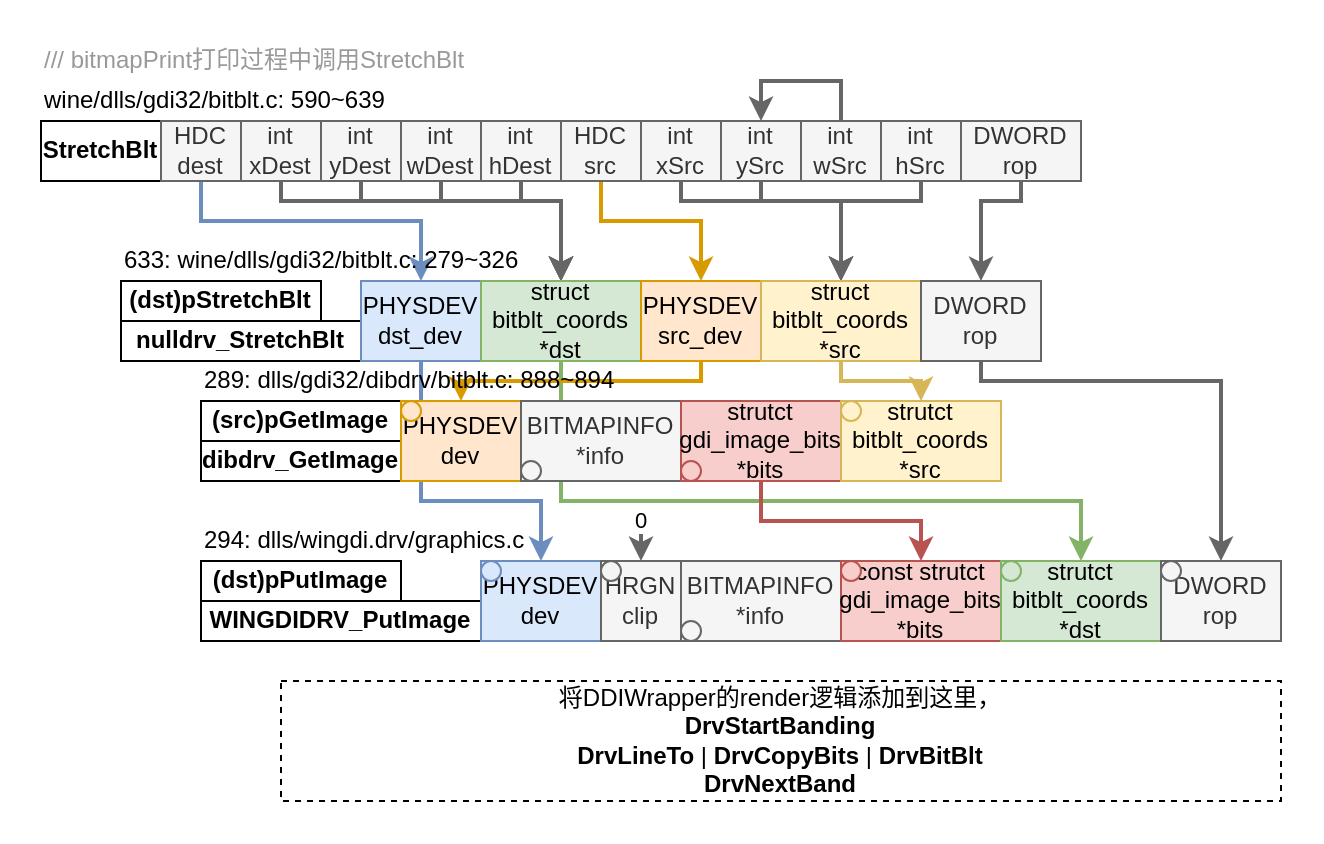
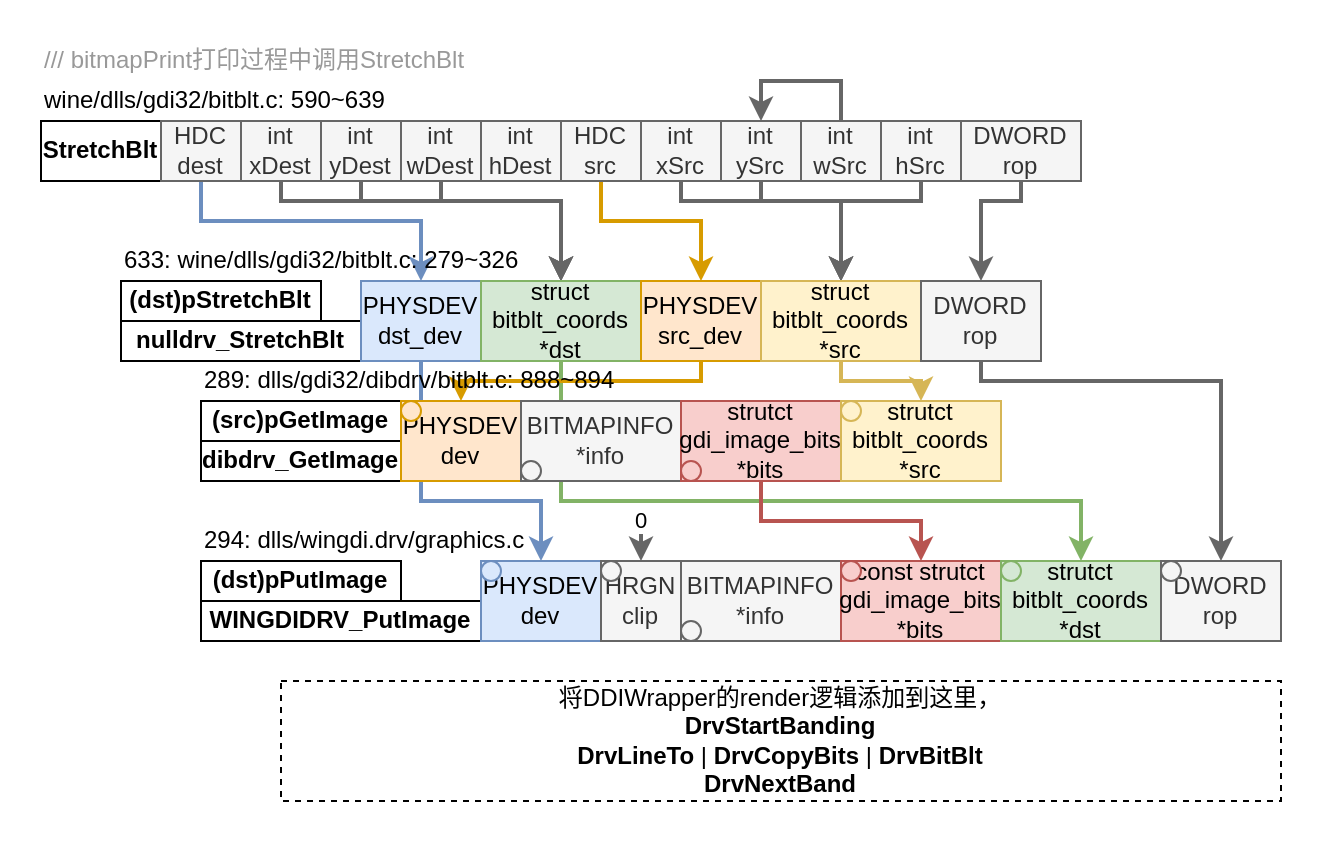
(521, 189) -> none
